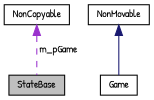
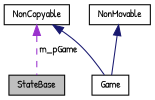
none -> (85, 51)
